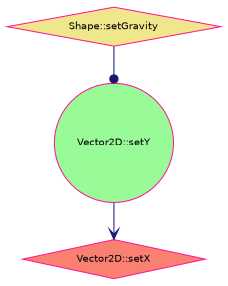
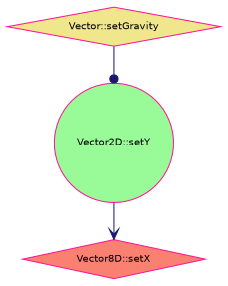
(114, 27) -> (114, 27)
(114, 259) -> (114, 259)
